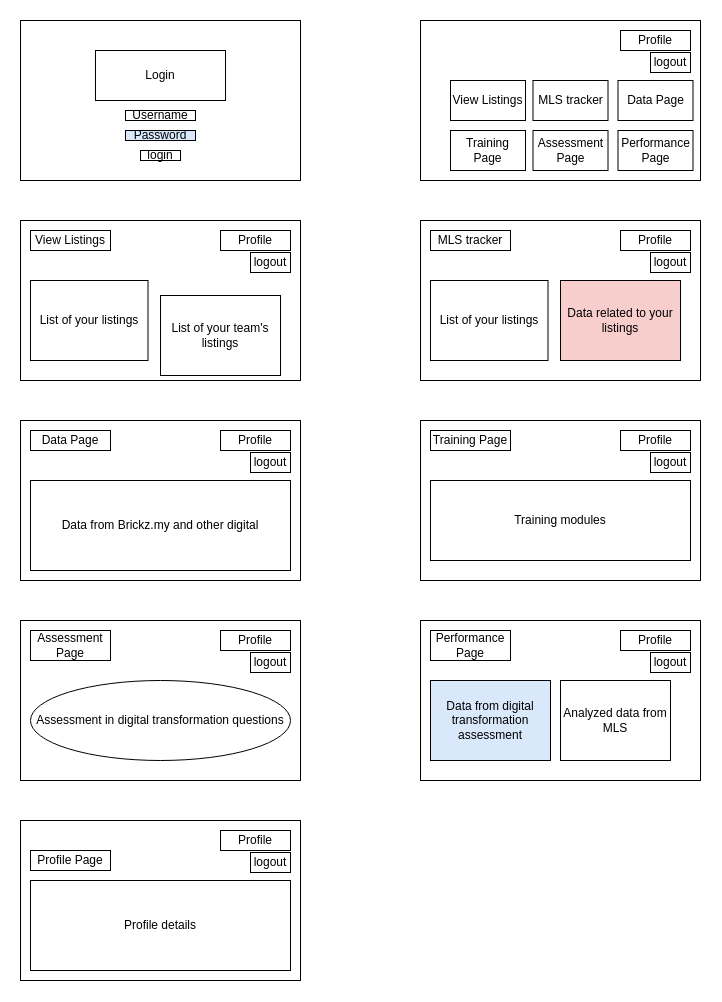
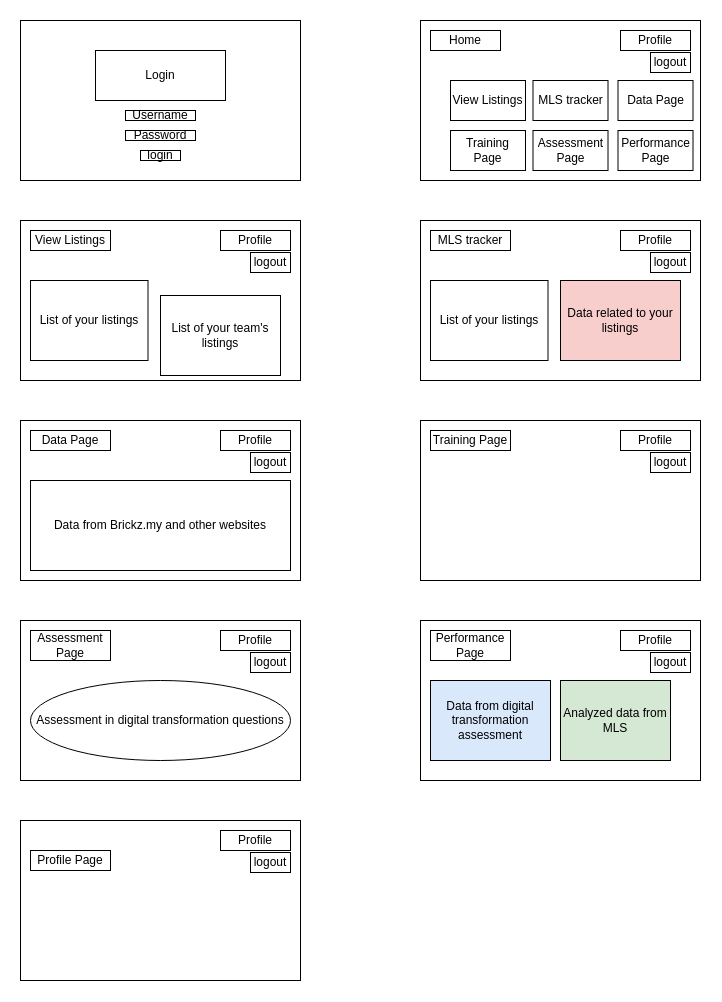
none -> (466, 41)
(161, 136) -> (161, 136)
(561, 521) -> none
(161, 526) -> (161, 526)
(616, 721) -> (616, 721)
(161, 926) -> none
